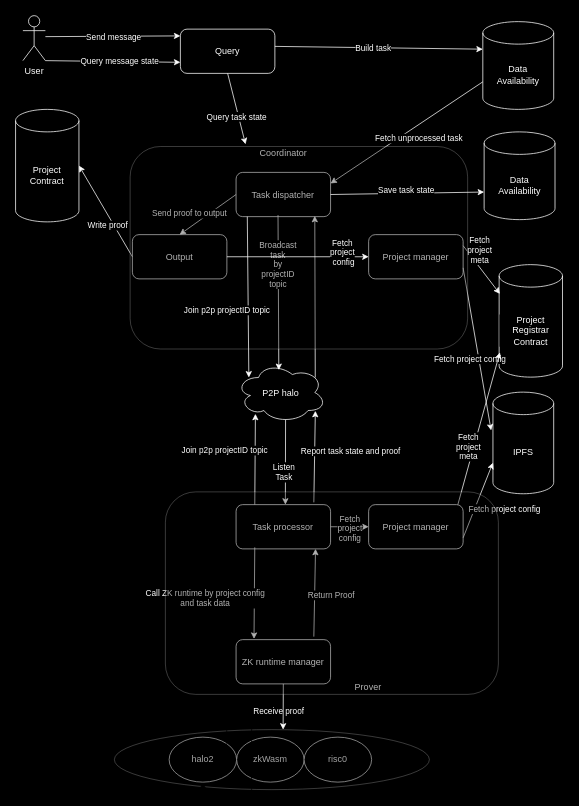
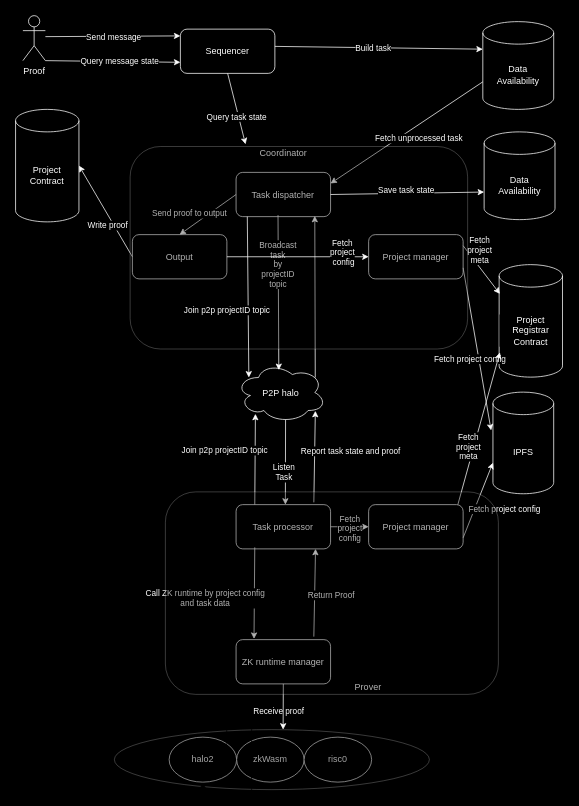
(228, 51) -> (228, 51)
(35, 71) -> (35, 71)
